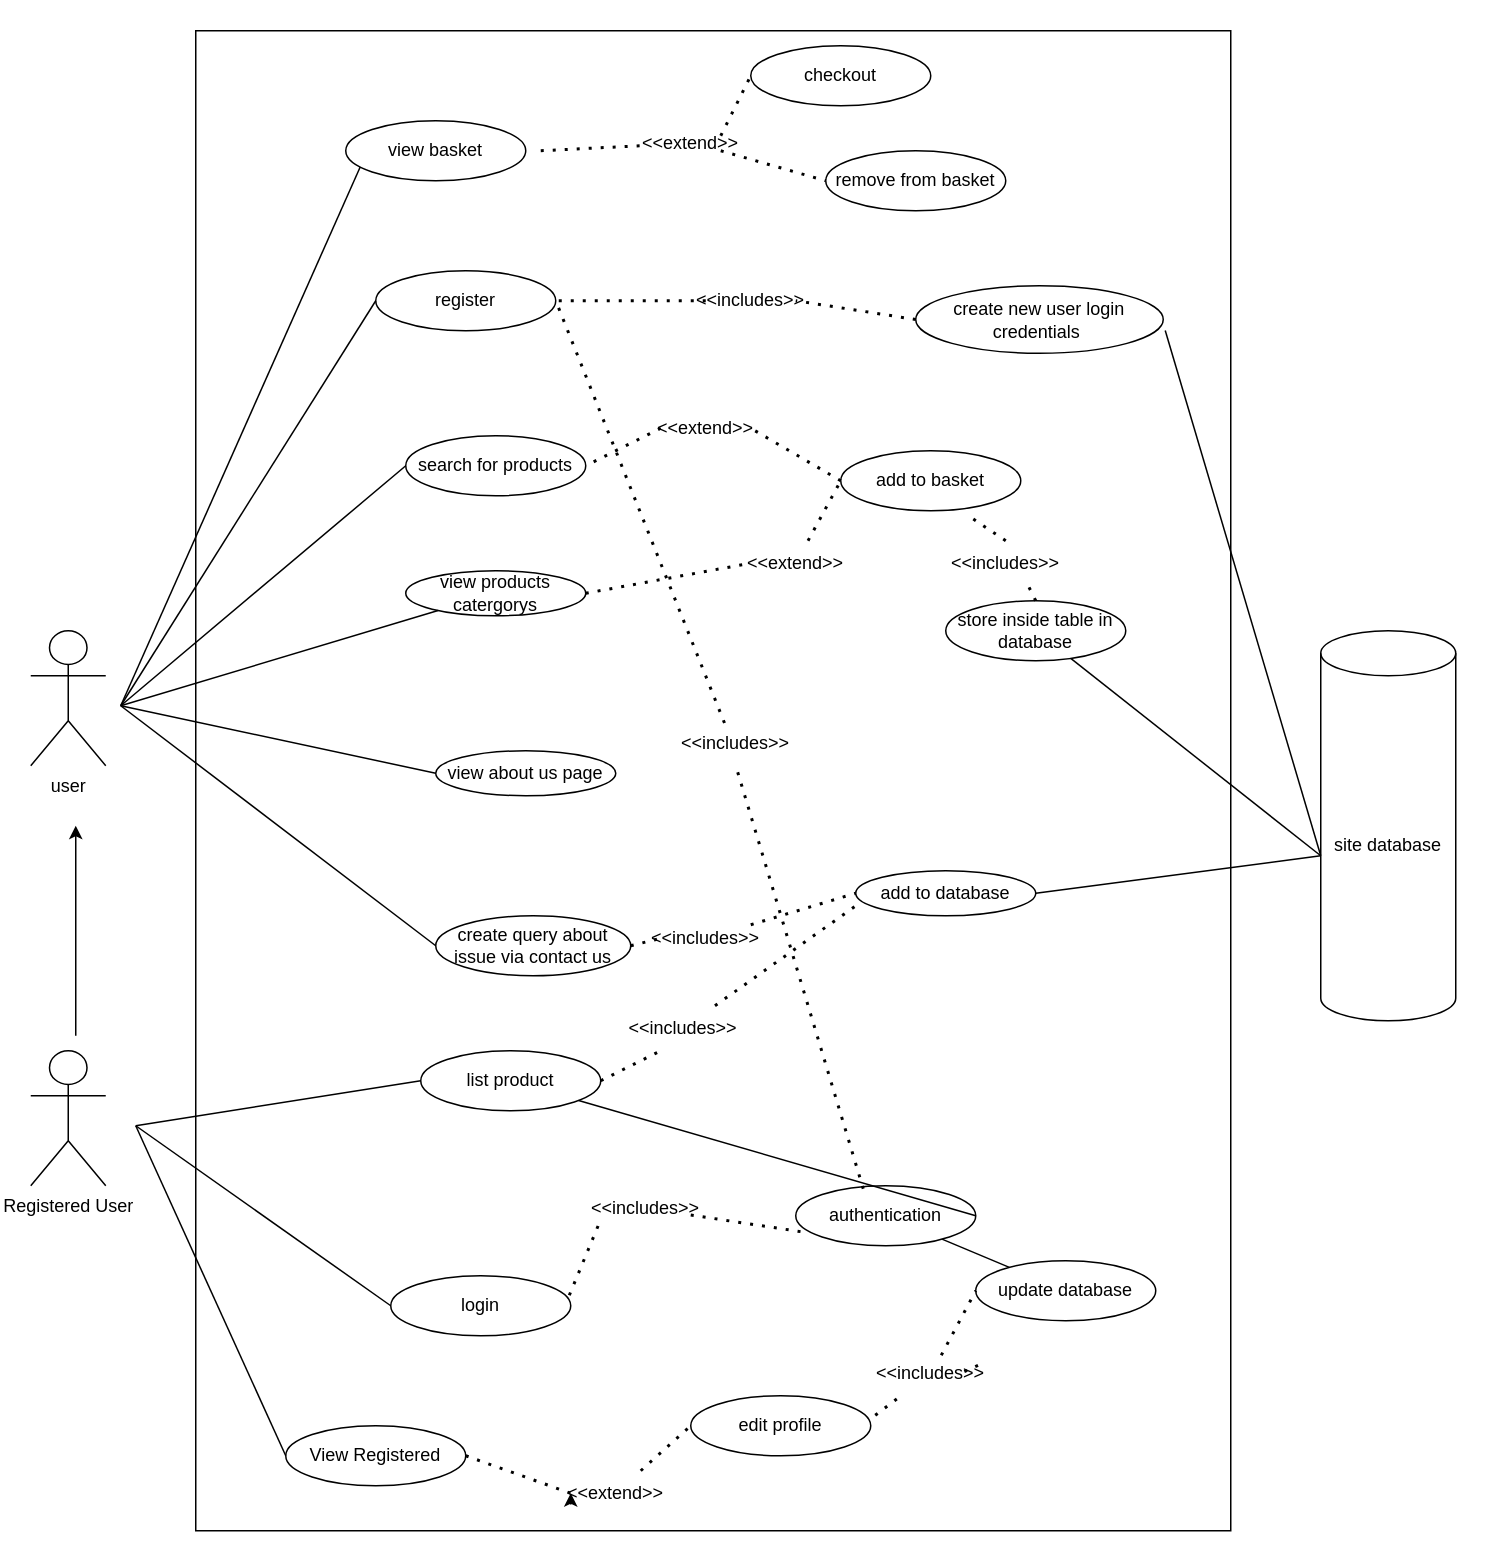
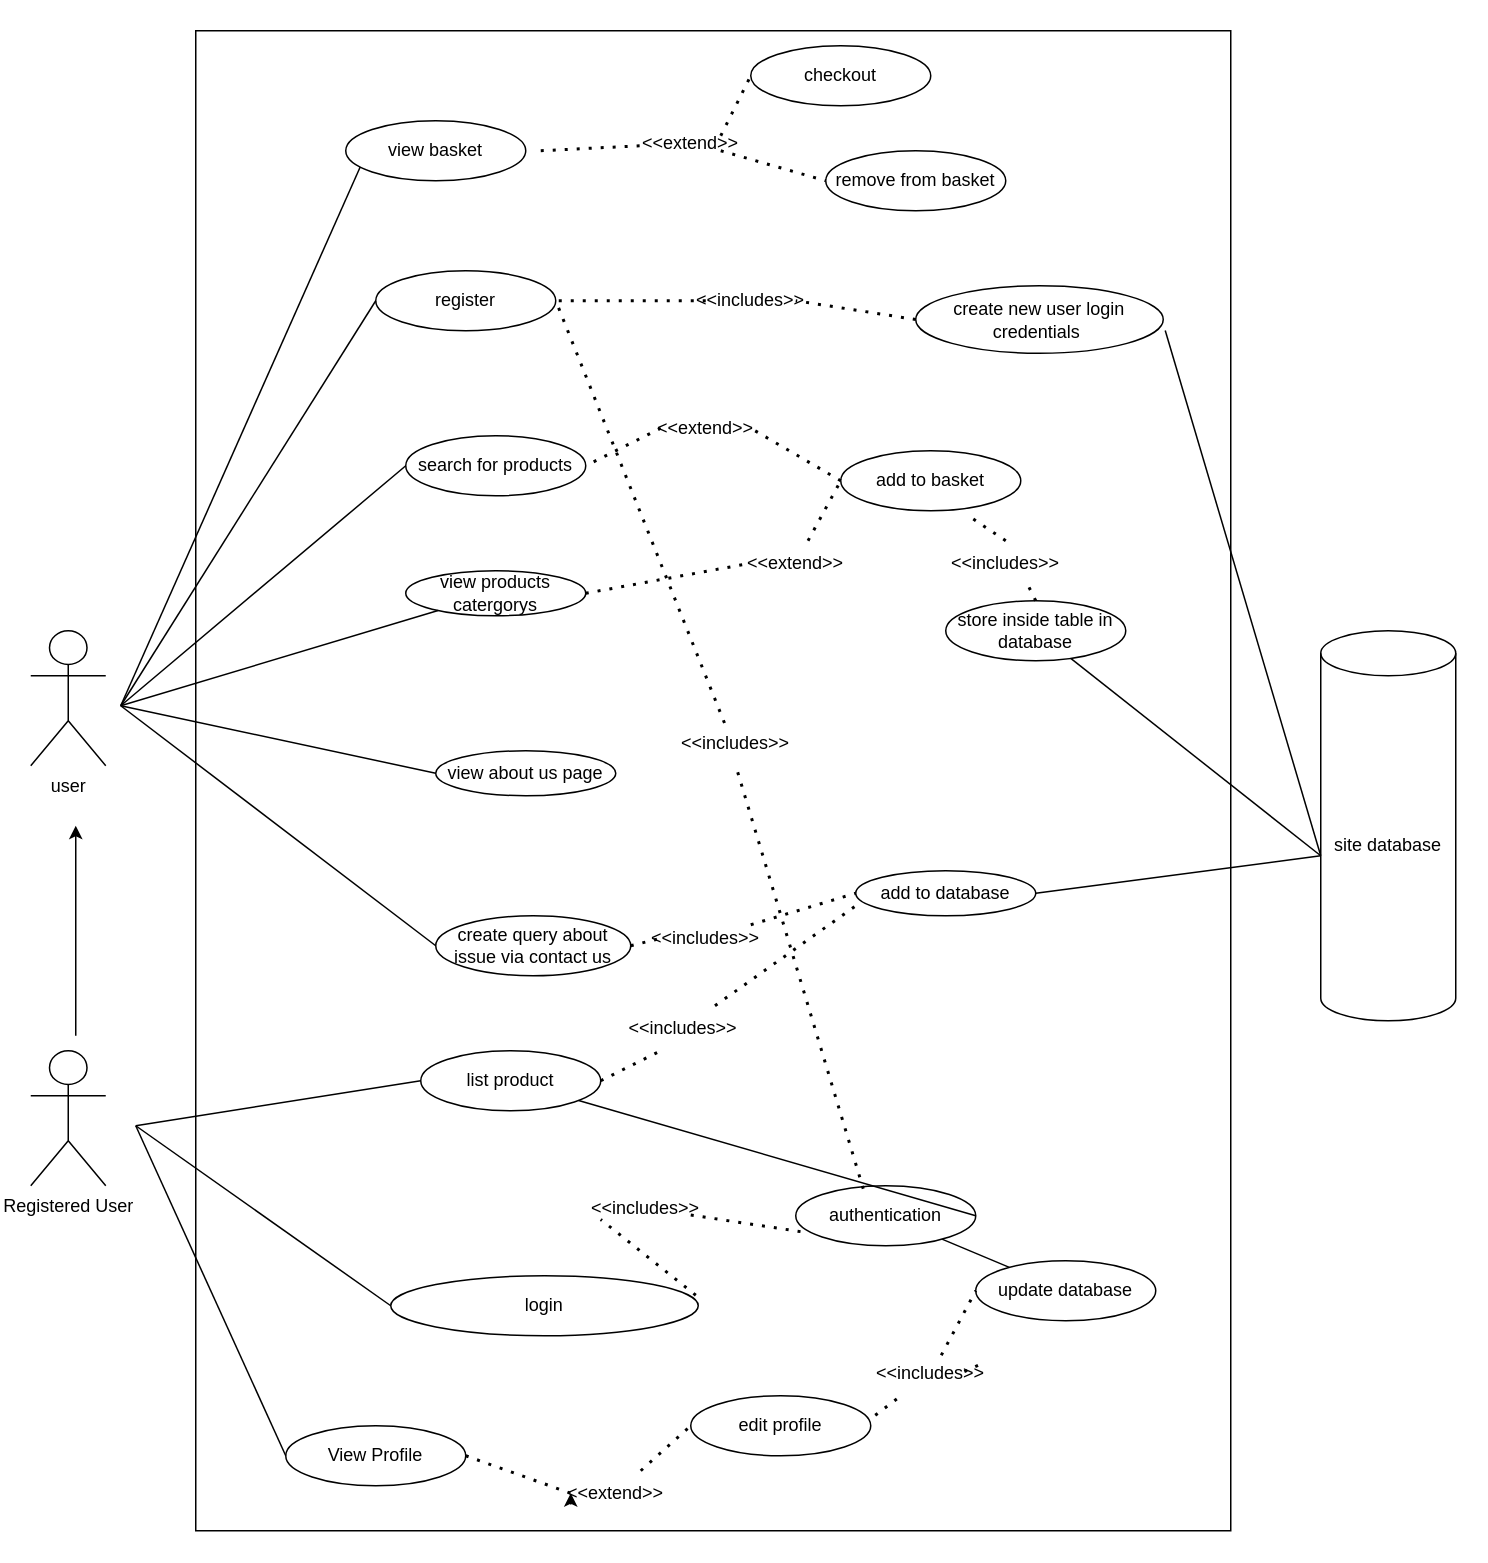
(481, 1306) -> (545, 1306)
(376, 1456) -> (376, 1456)
